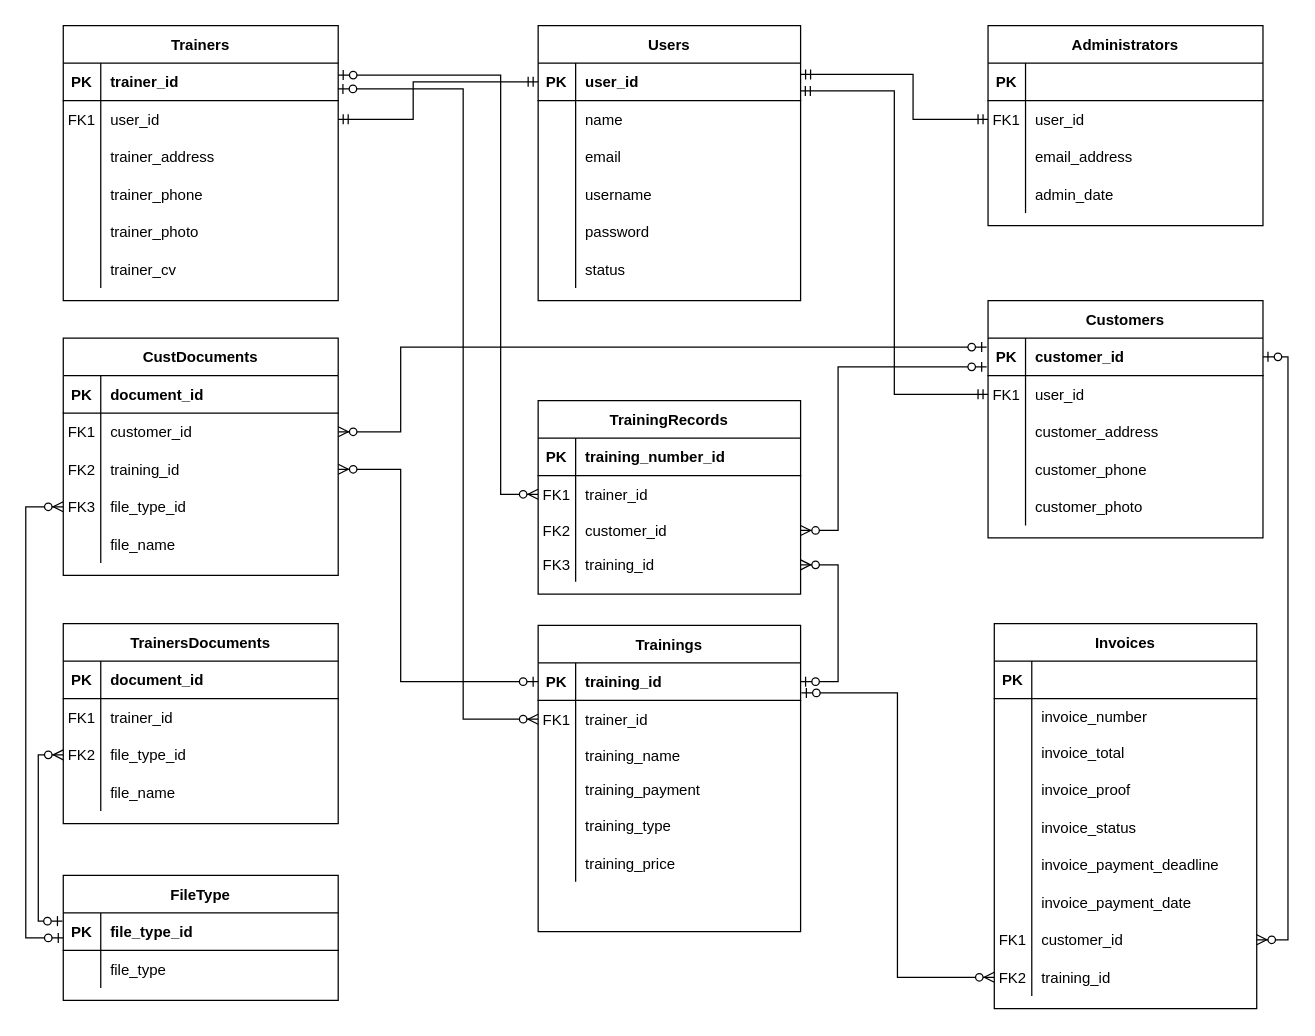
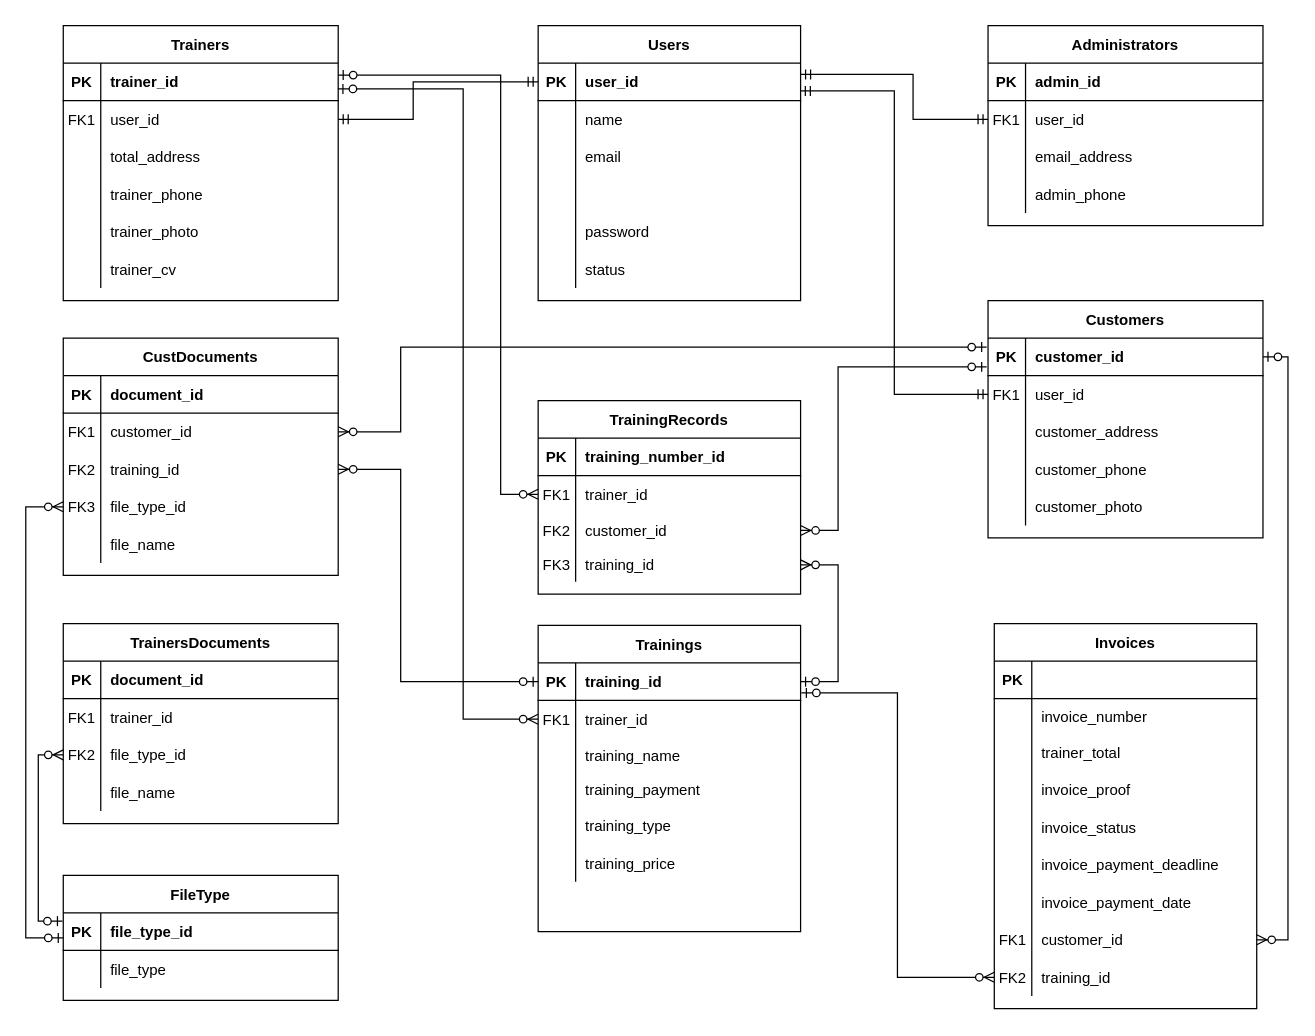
none -> (1144, 82)
(171, 158) -> (163, 158)
(688, 194) -> none
(1075, 195) -> (1079, 195)
(1090, 753) -> (1092, 753)
